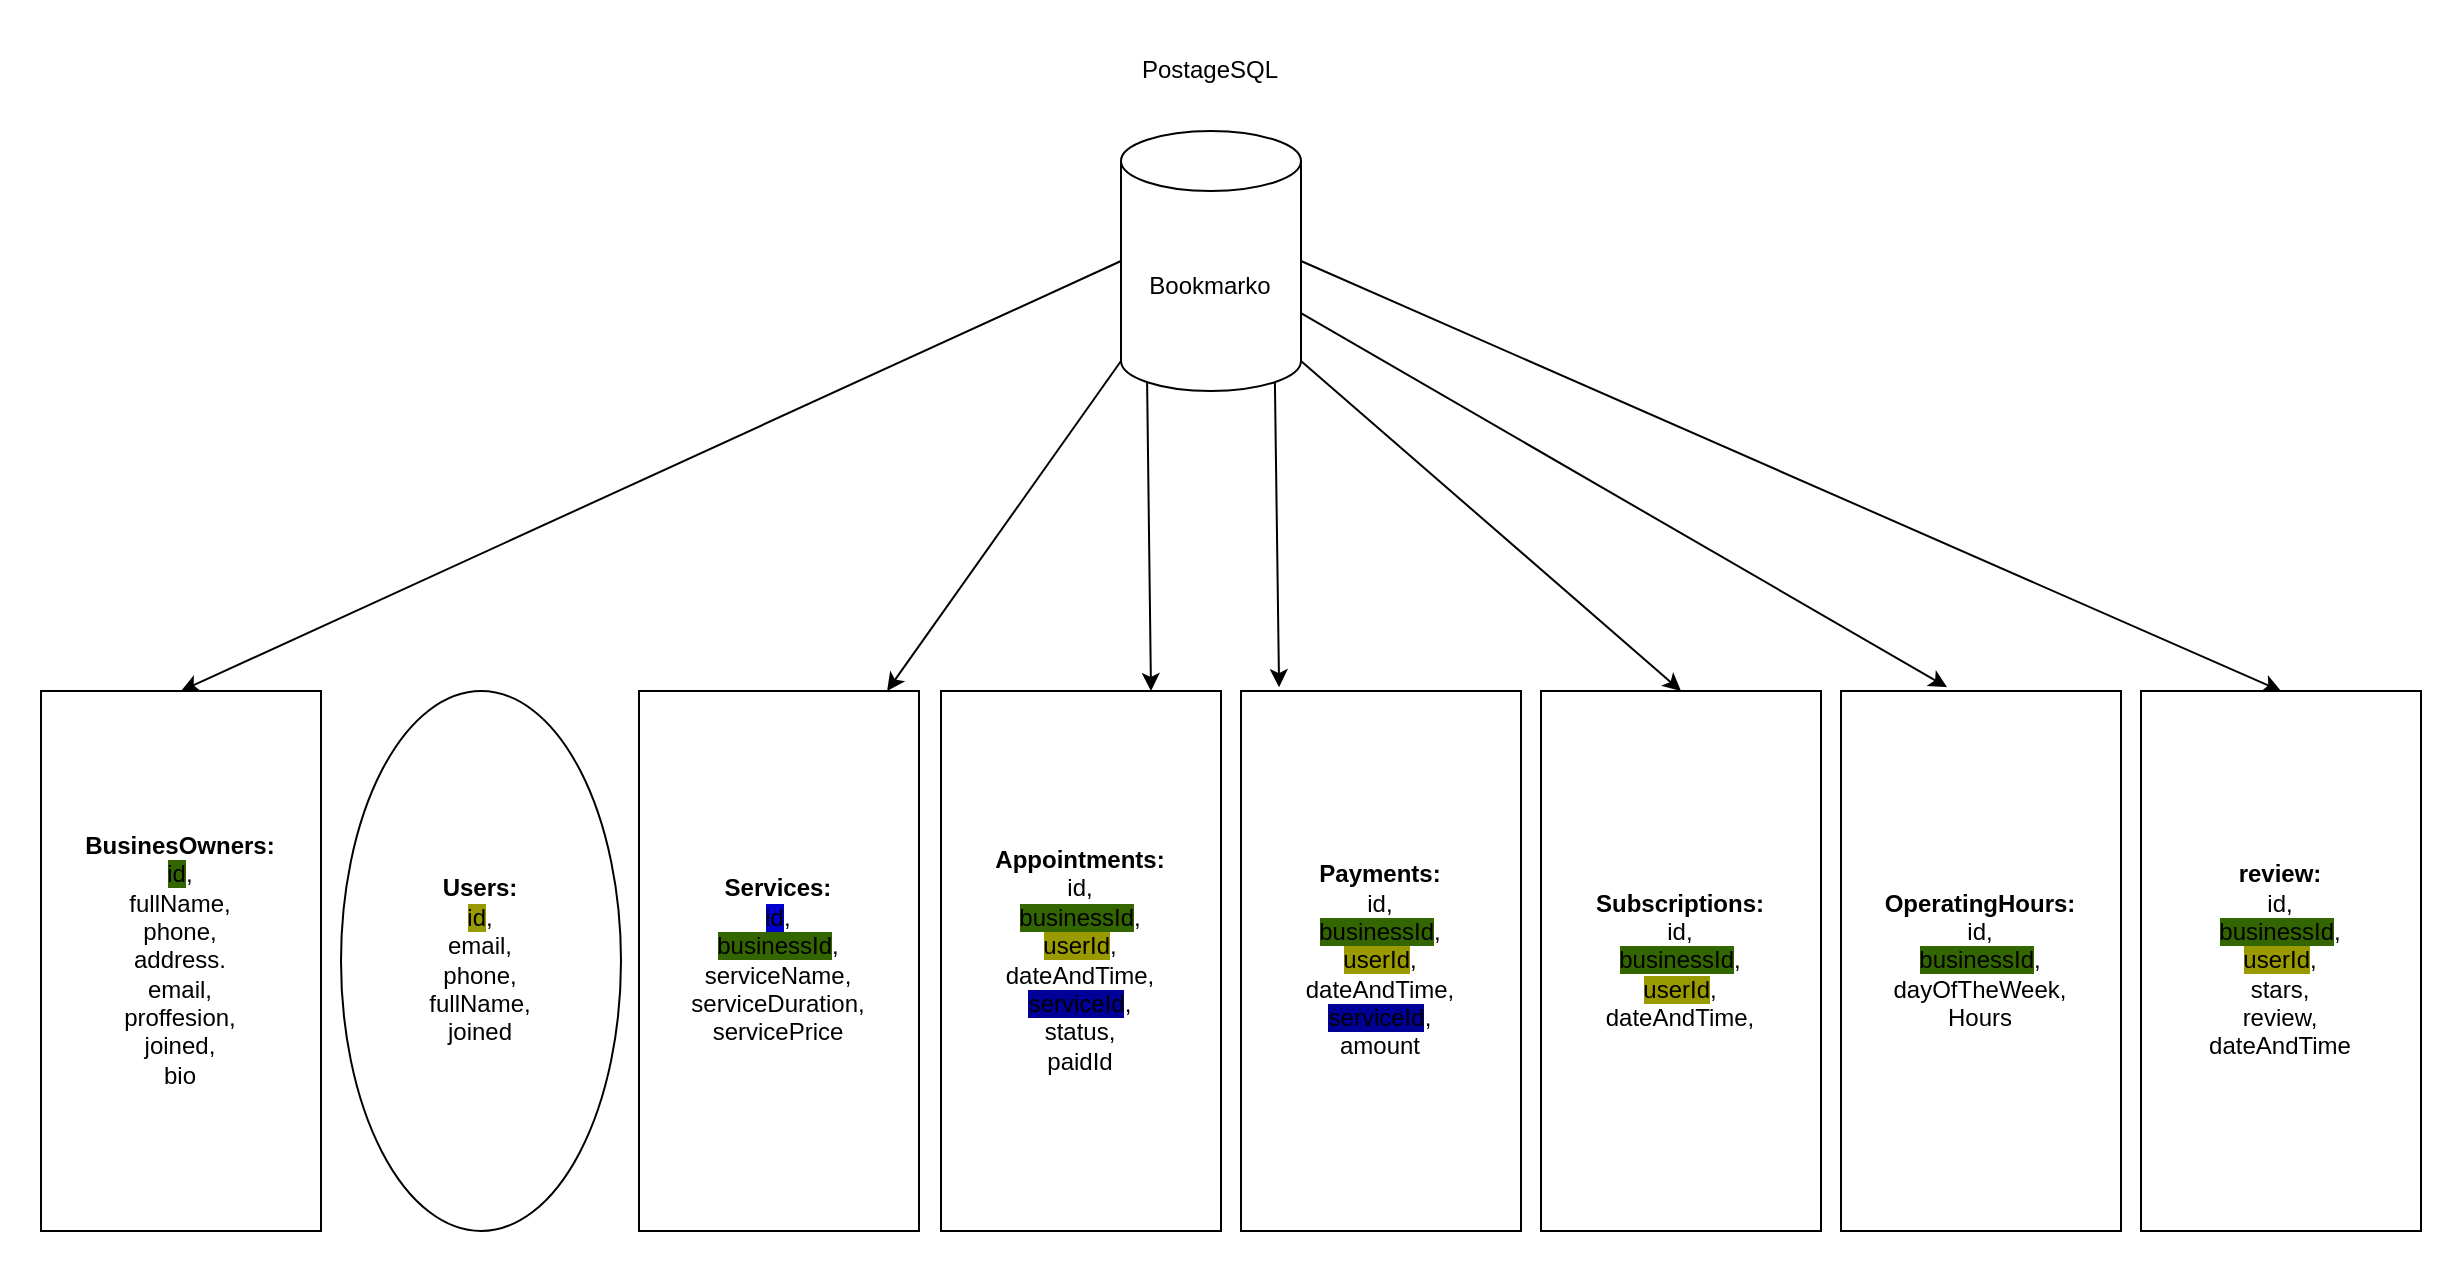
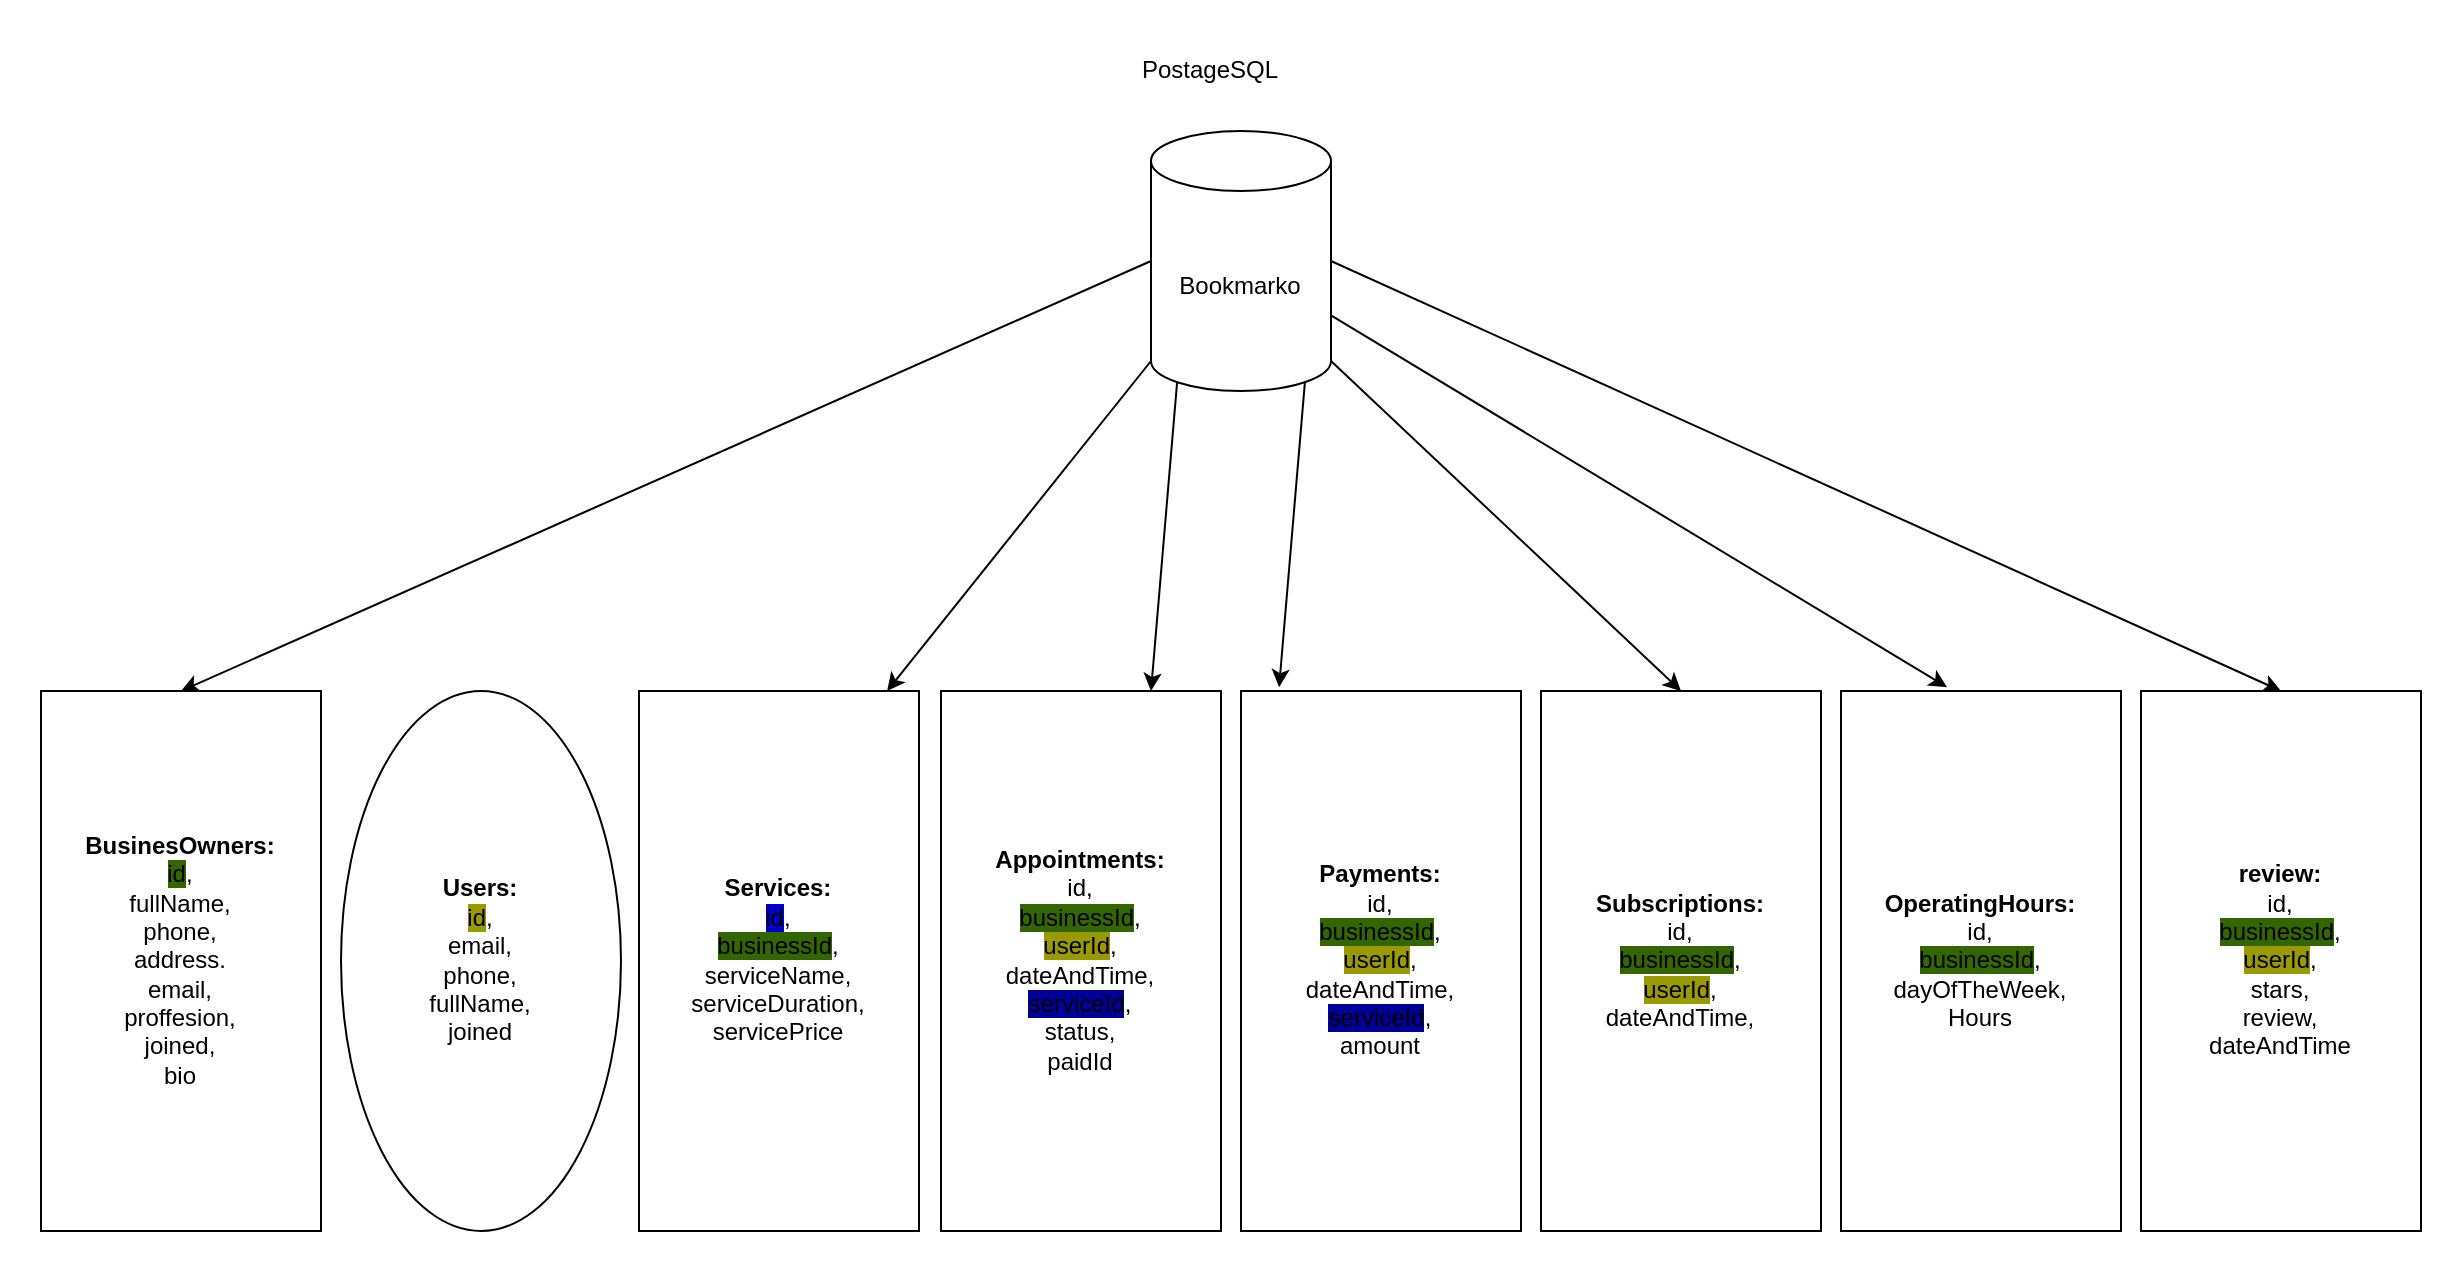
(1211, 261) -> (1241, 261)
